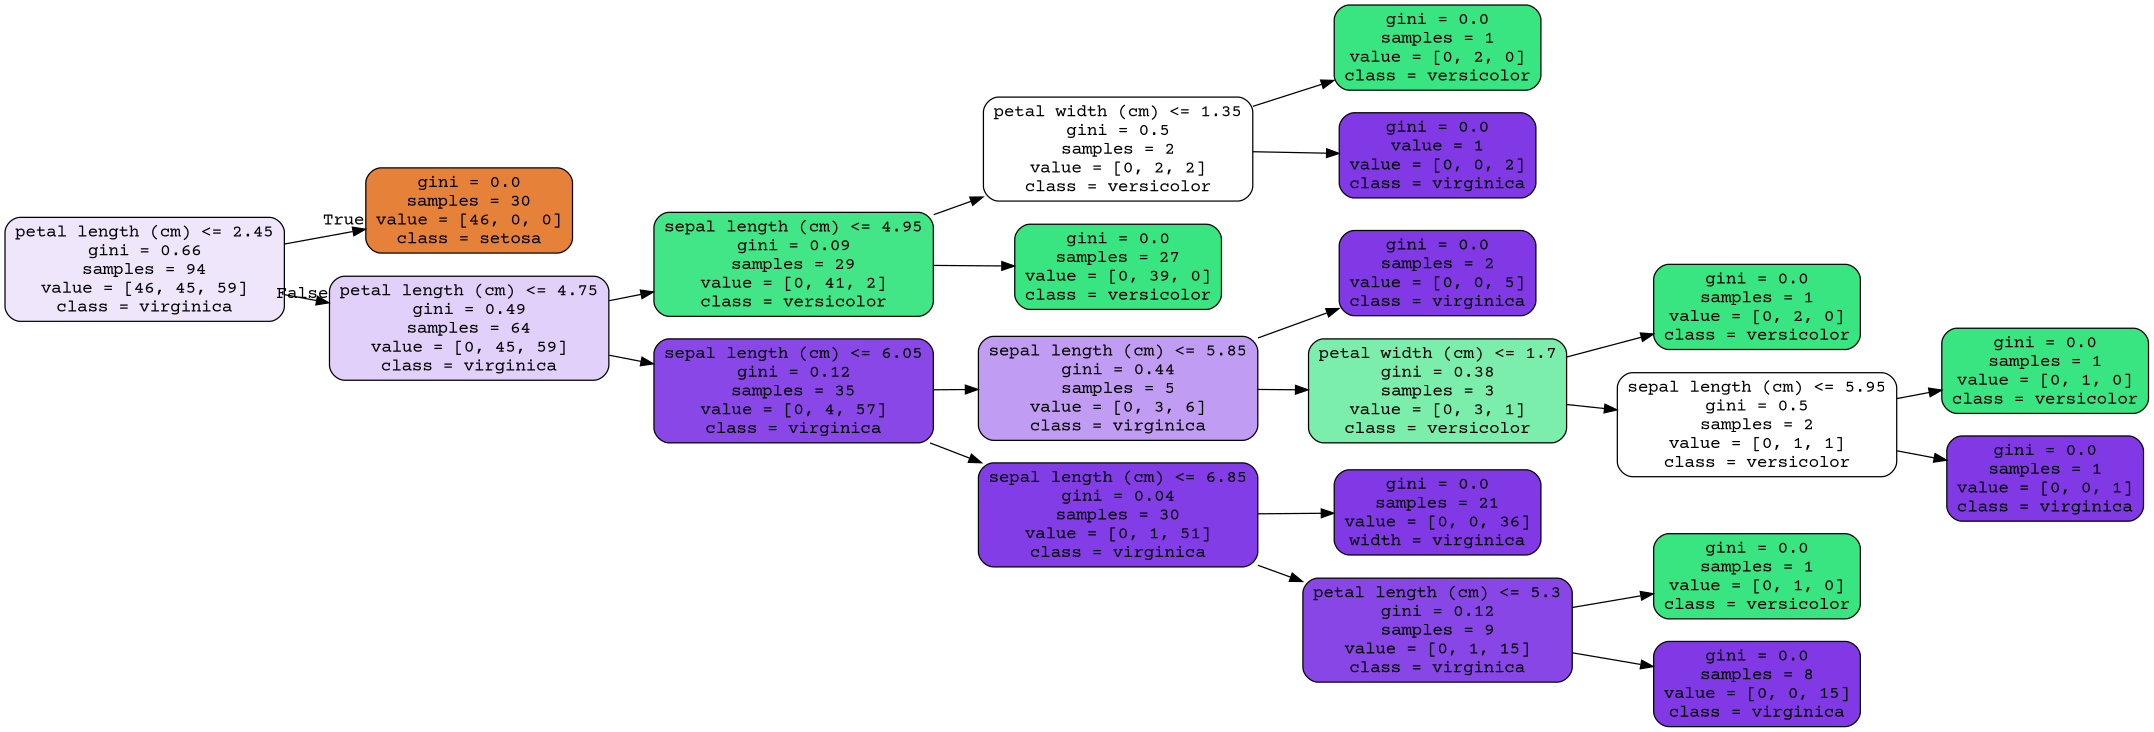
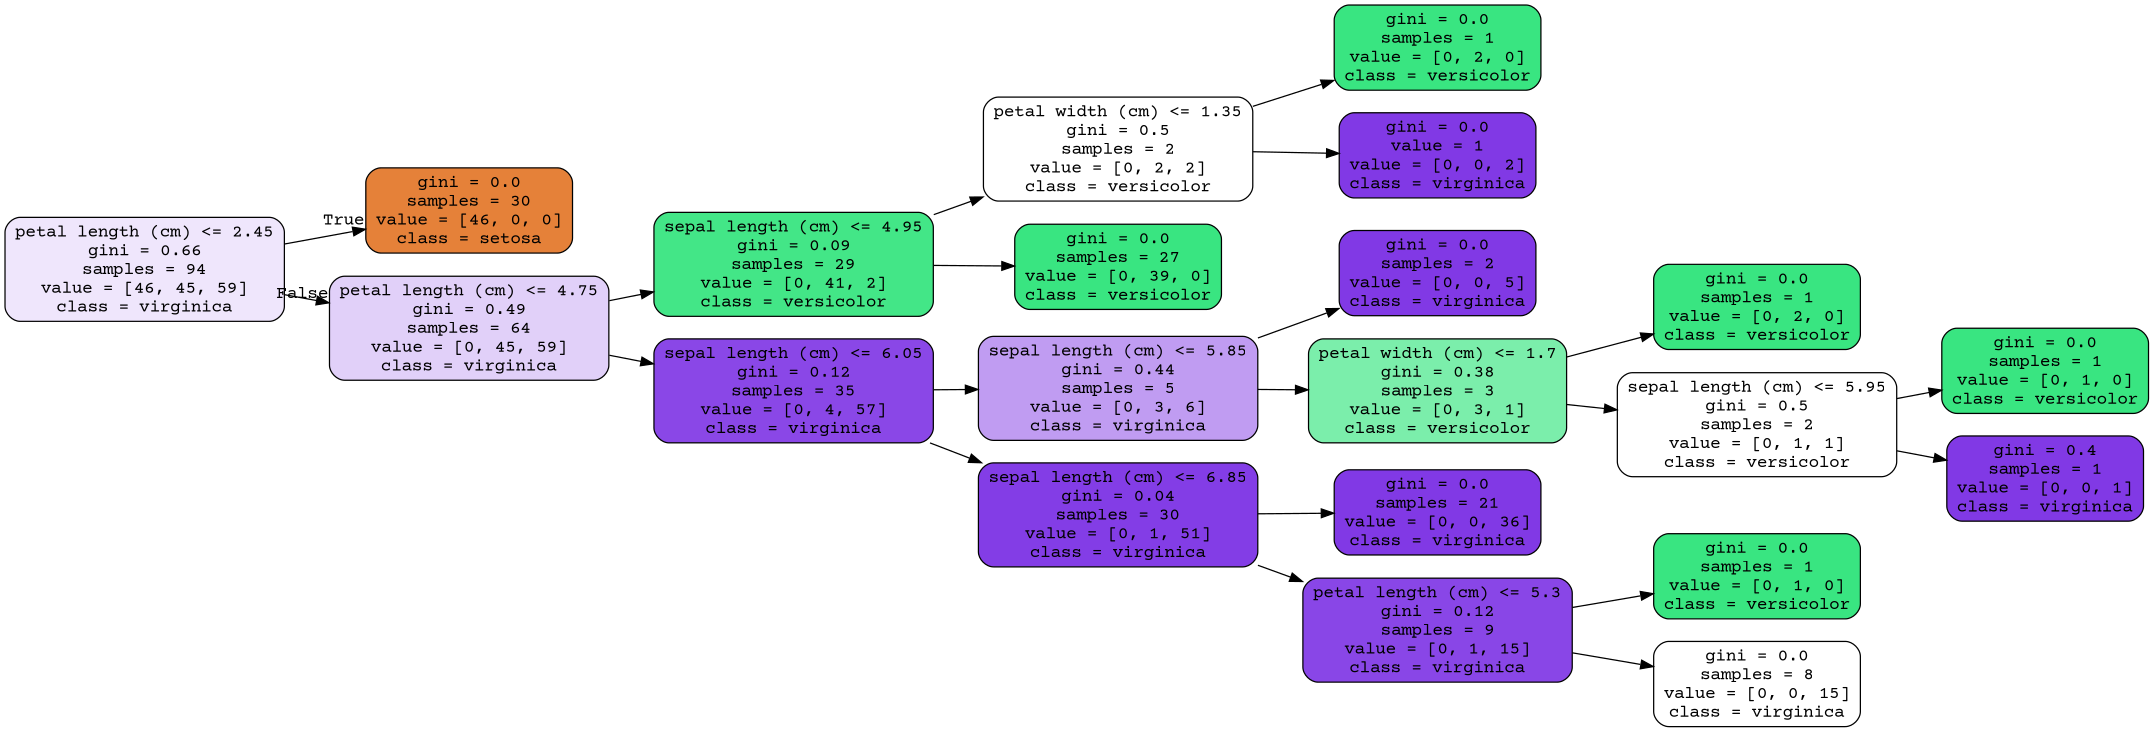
(2045, 479) -> (2045, 479)
(1438, 512) -> (1438, 512)
(1757, 684) -> (1757, 684)
